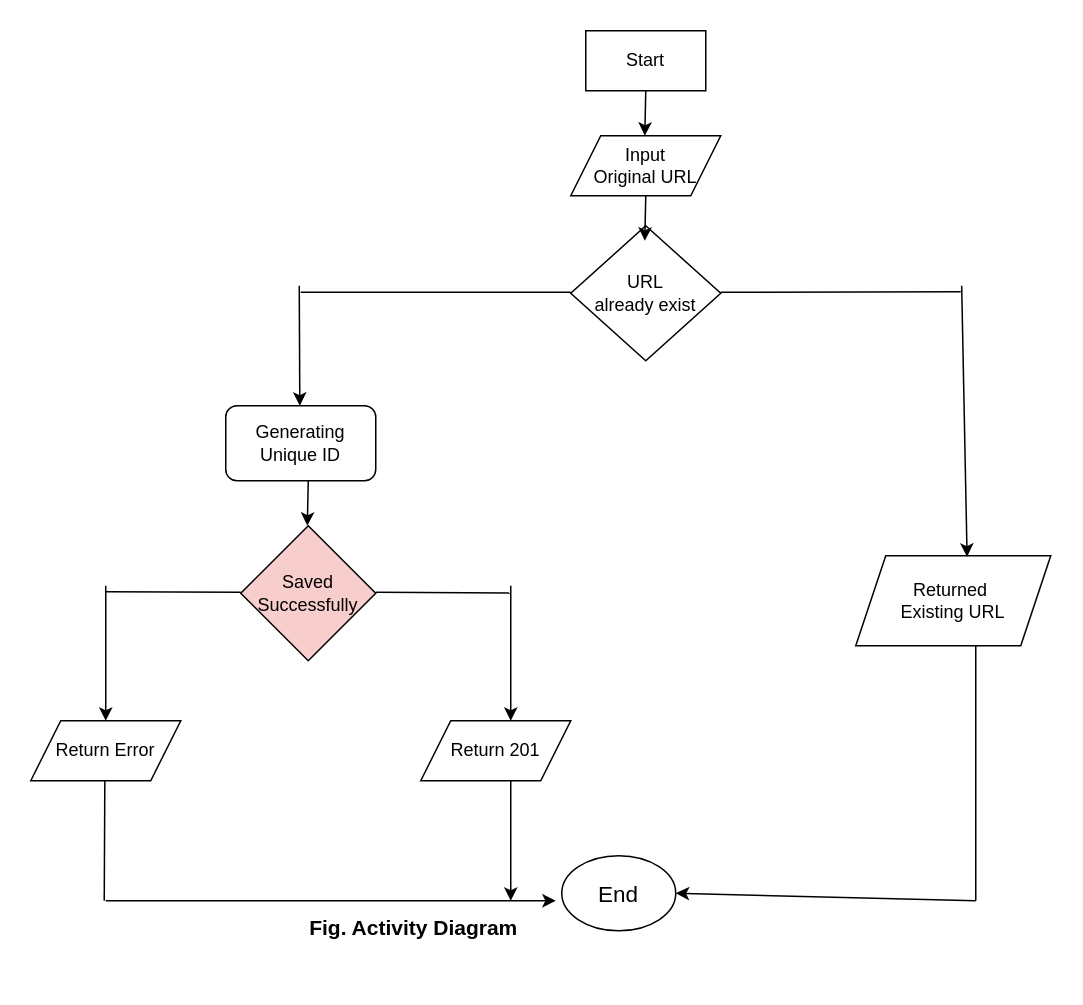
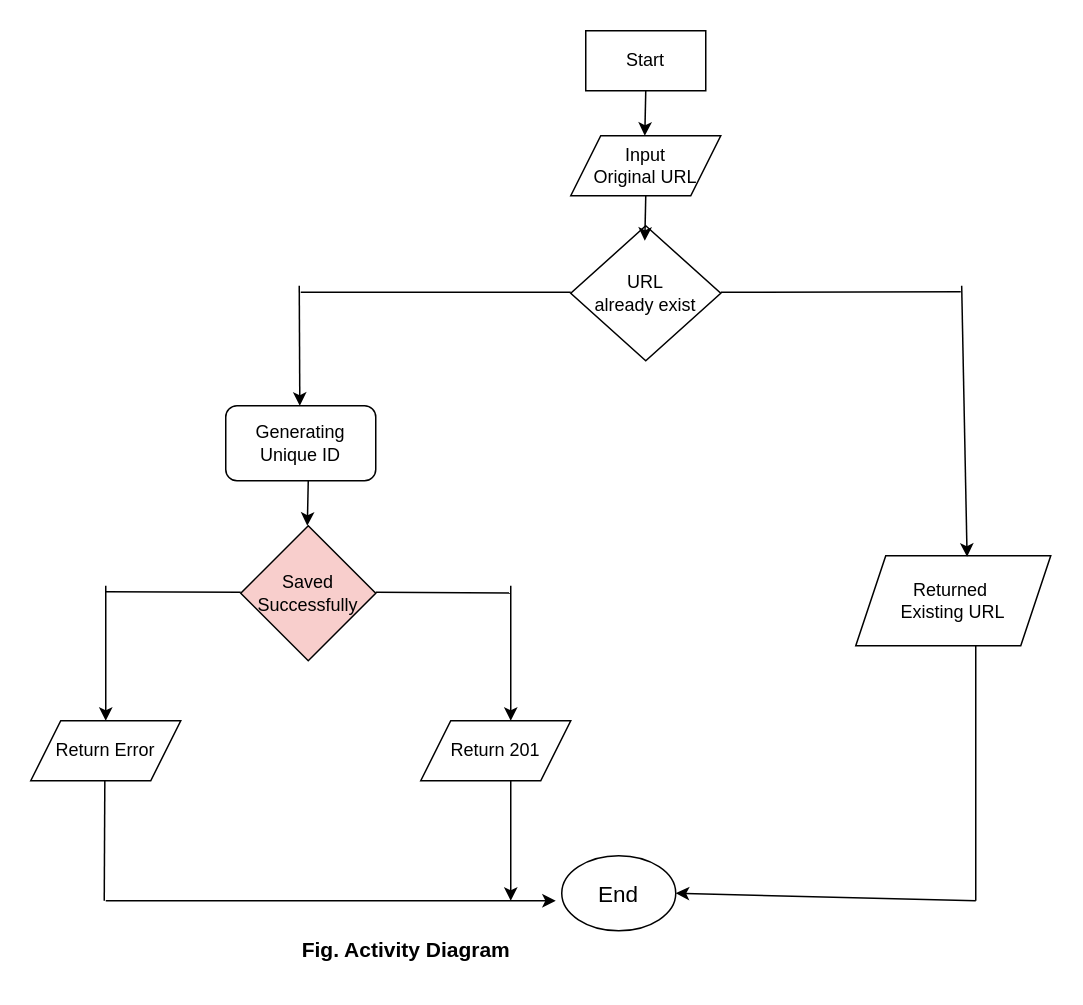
(413, 928) -> (406, 950)
